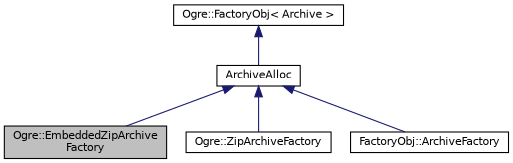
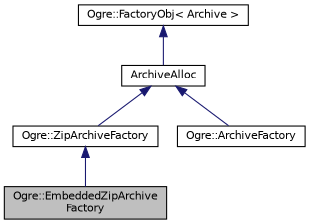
(175, 108) -> (85, 172)
(430, 142) -> (241, 136)
